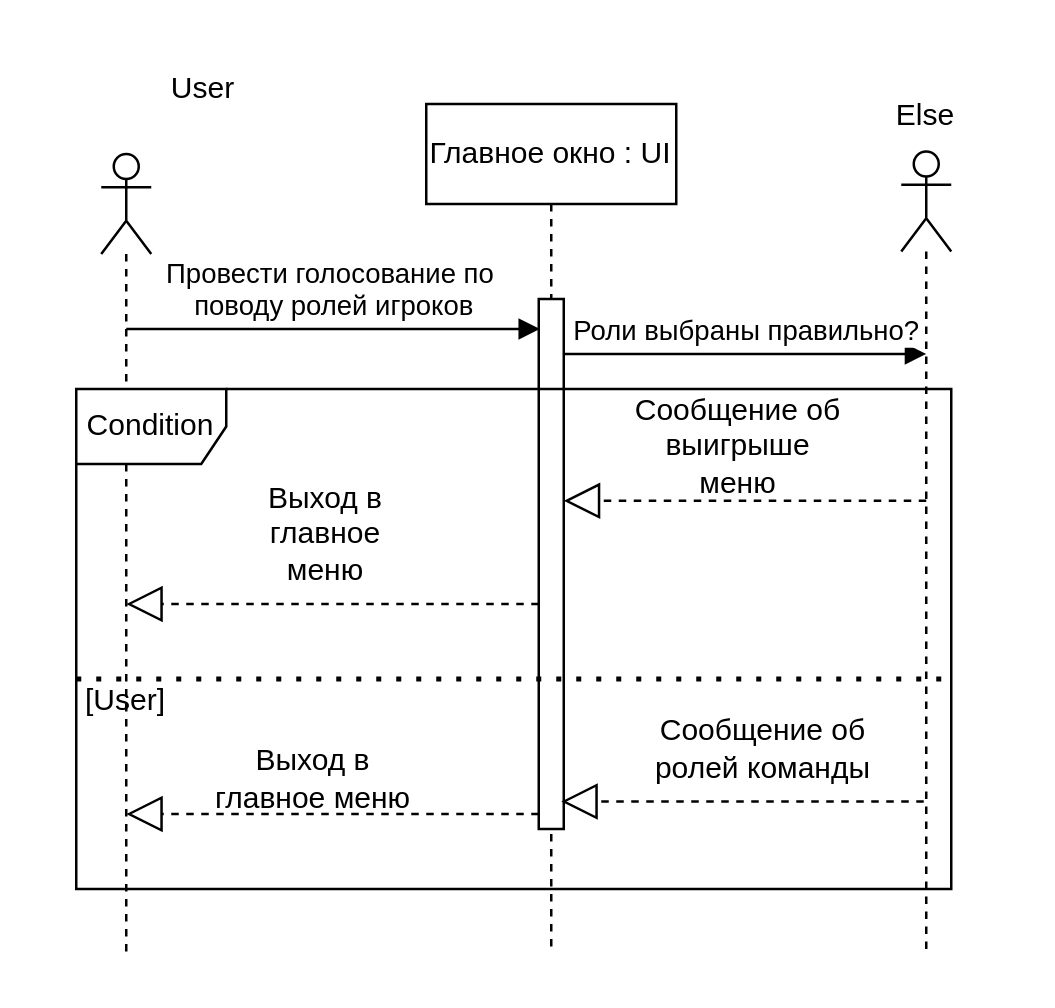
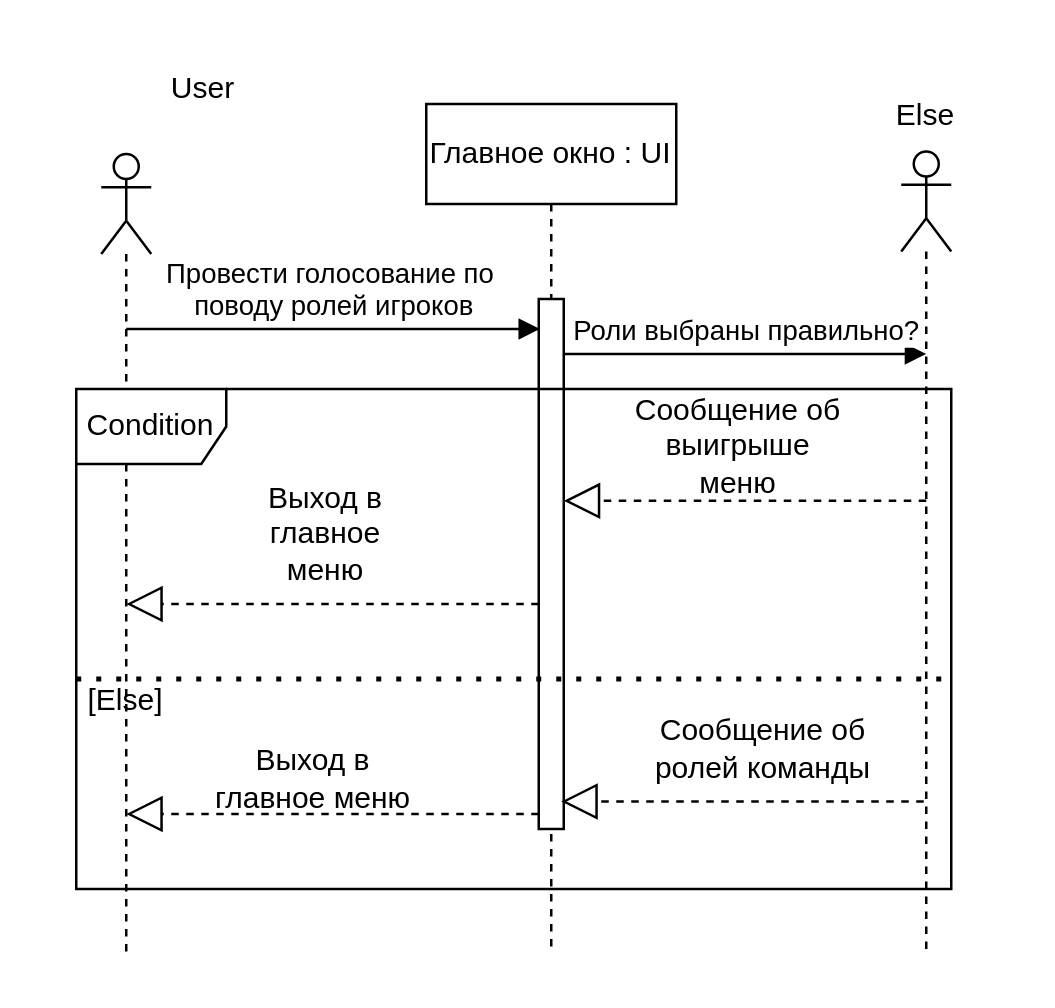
(126, 701) -> (126, 701)
